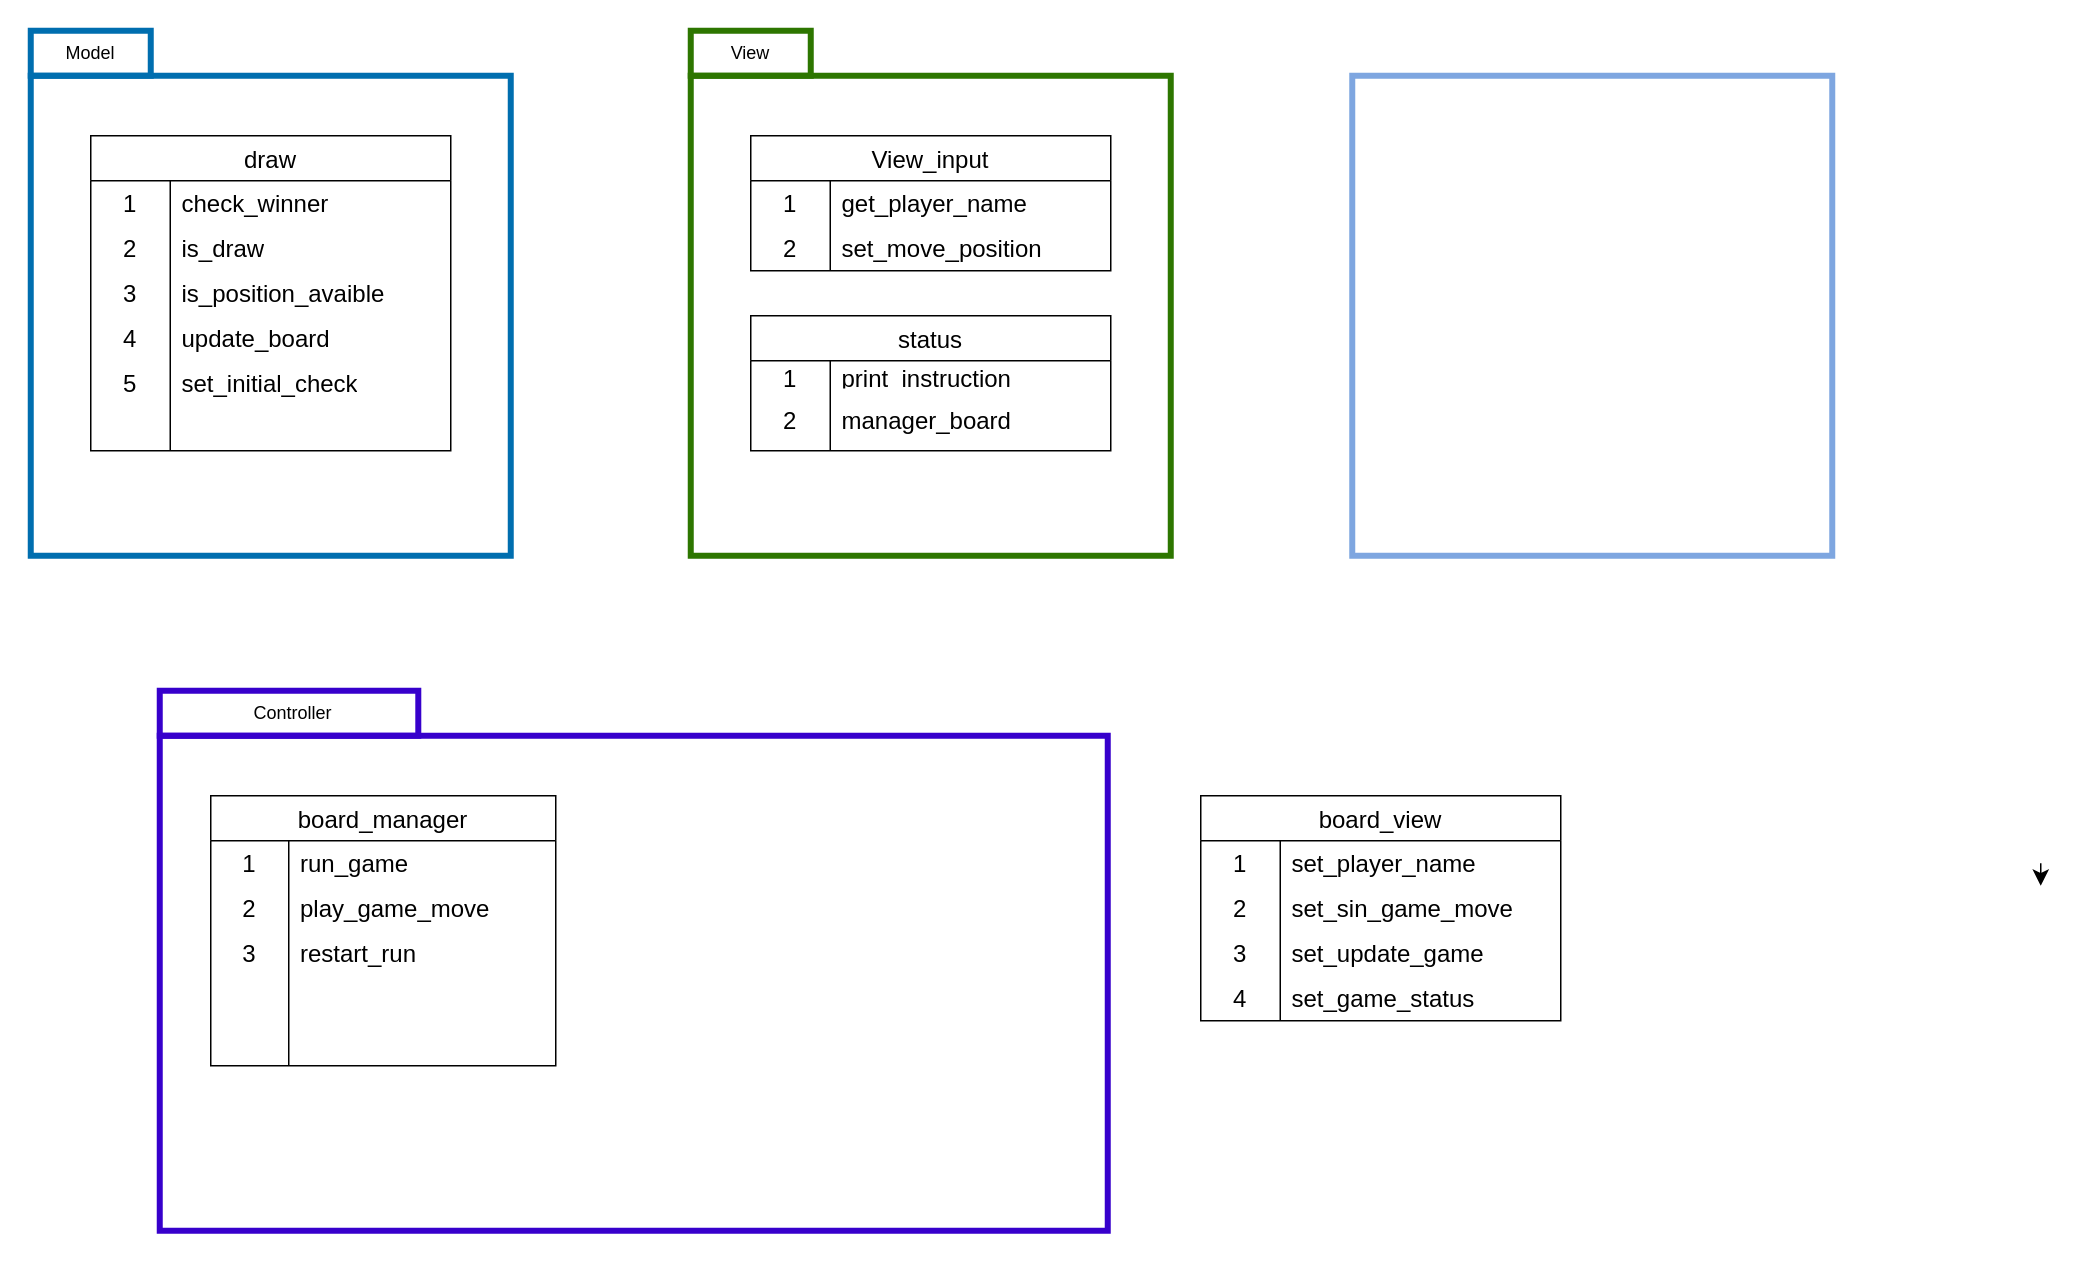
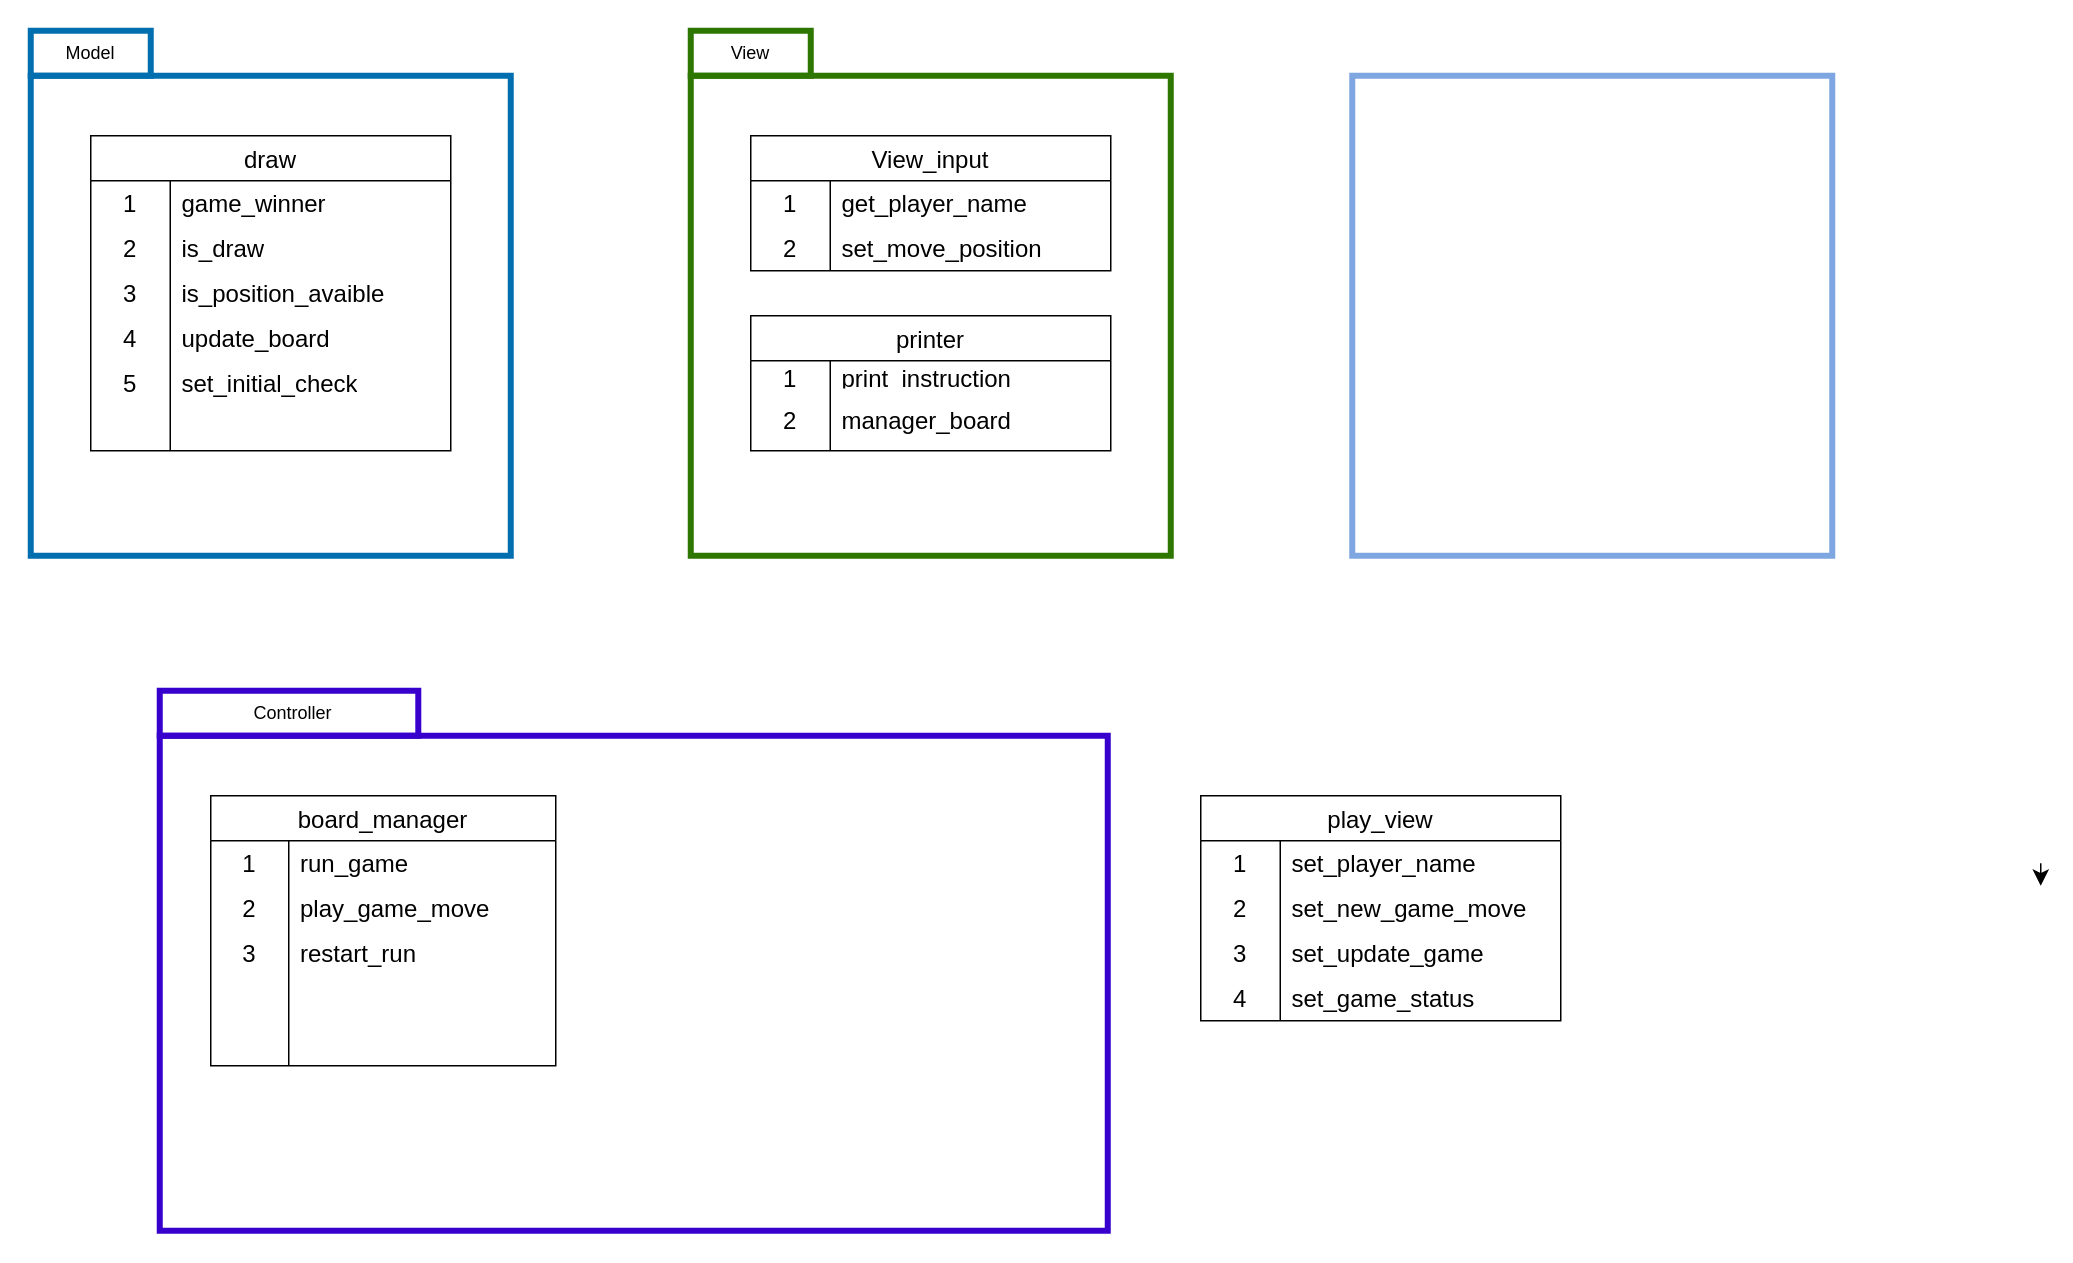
(260, 203) -> (253, 203)
(930, 340) -> (930, 340)
(1380, 820) -> (1380, 820)
(1403, 908) -> (1406, 908)
